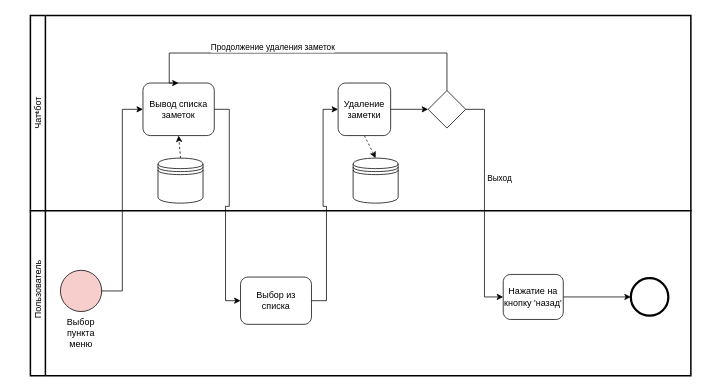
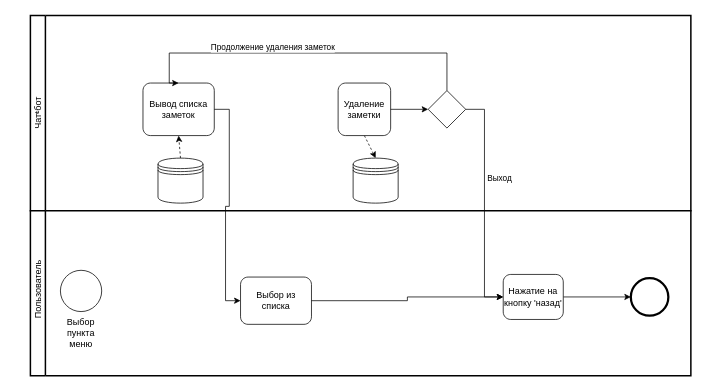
(122, 193) -> none
(326, 251) -> (405, 300)
(81, 291) -> (81, 291)
